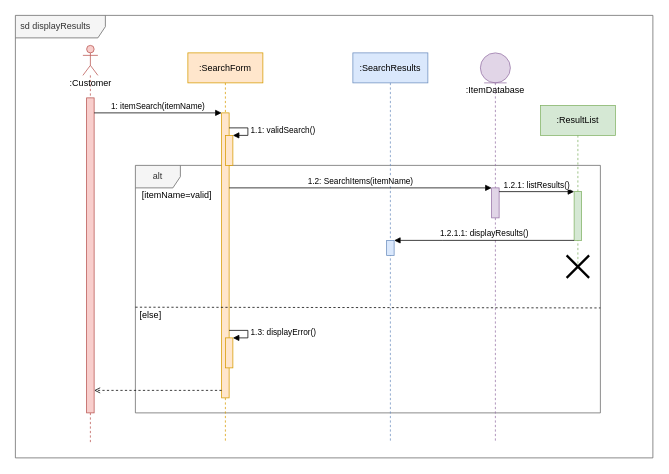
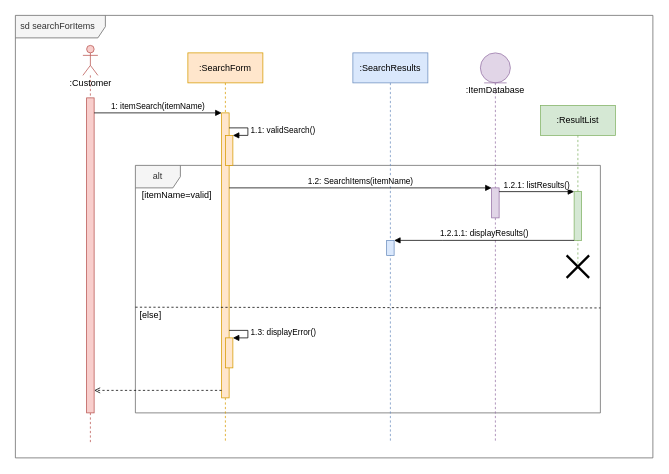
(59, 27) -> (62, 27)
